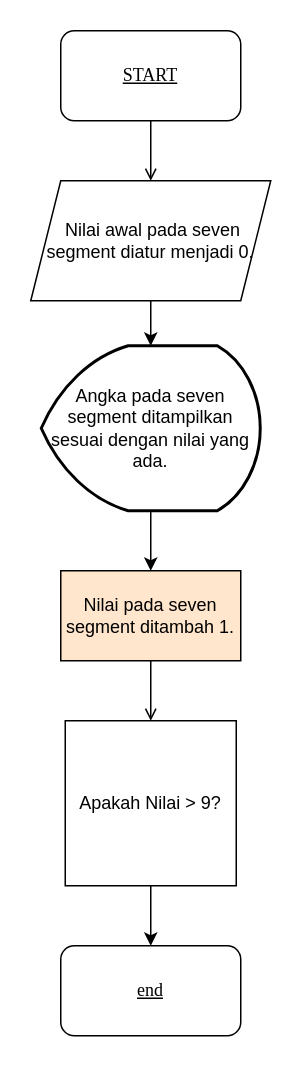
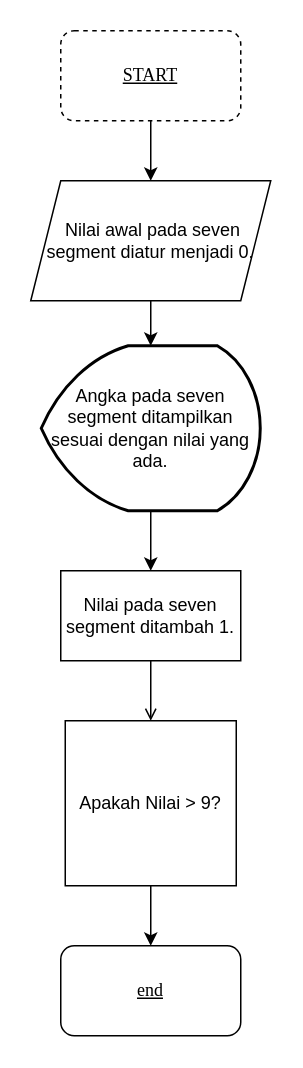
(151, 76) -> (151, 76)
(151, 171) -> (151, 169)
(151, 616) -> (151, 616)
